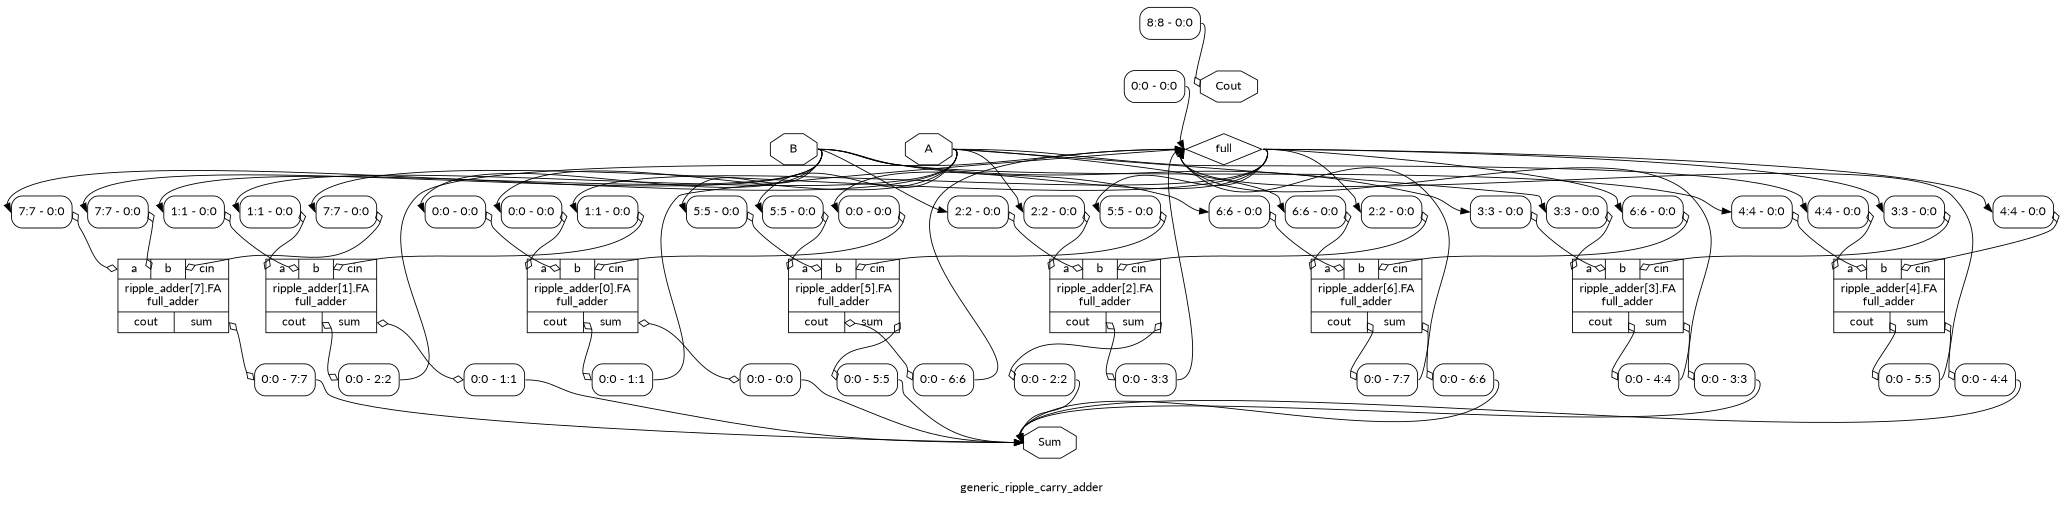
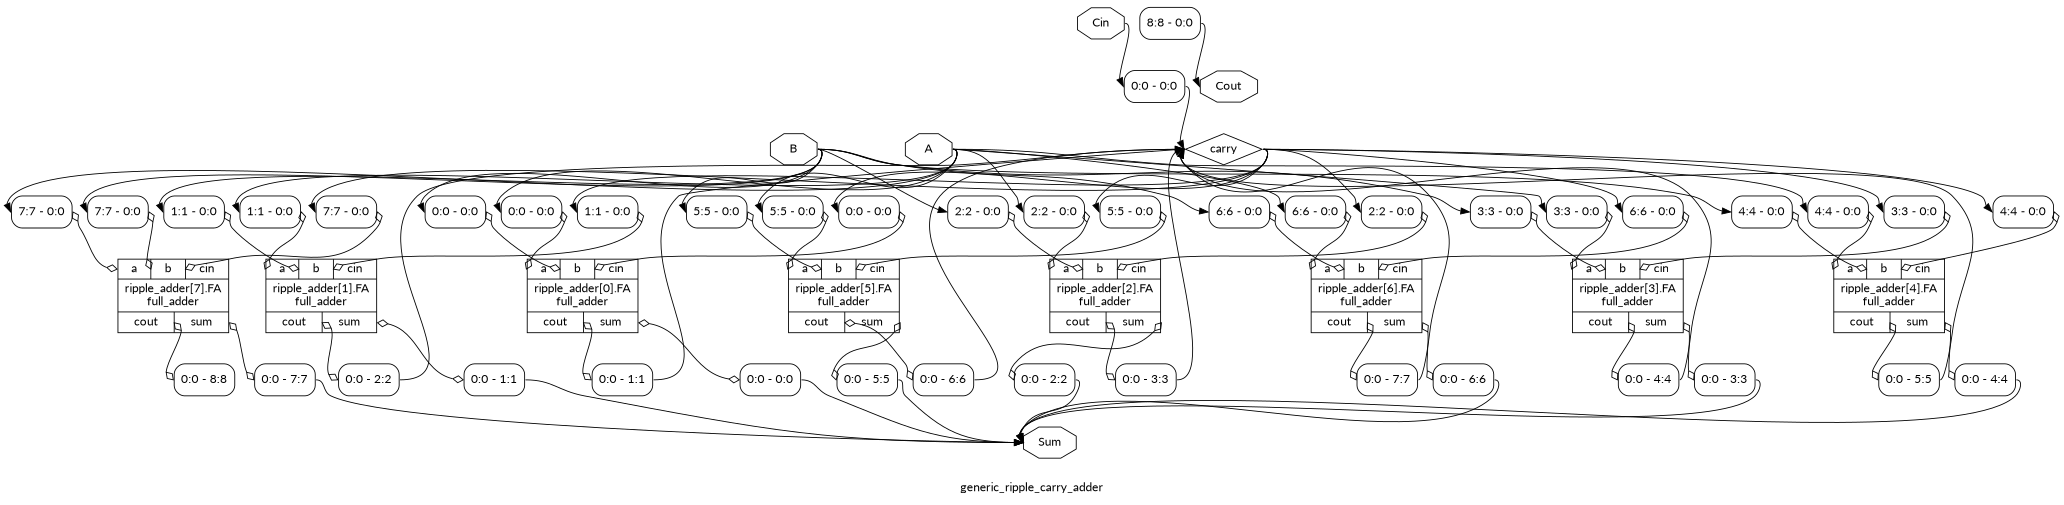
none -> (1101, 23)
(1202, 50) -> (1202, 50)
(1224, 149) -> (1224, 149)
none -> (204, 380)
